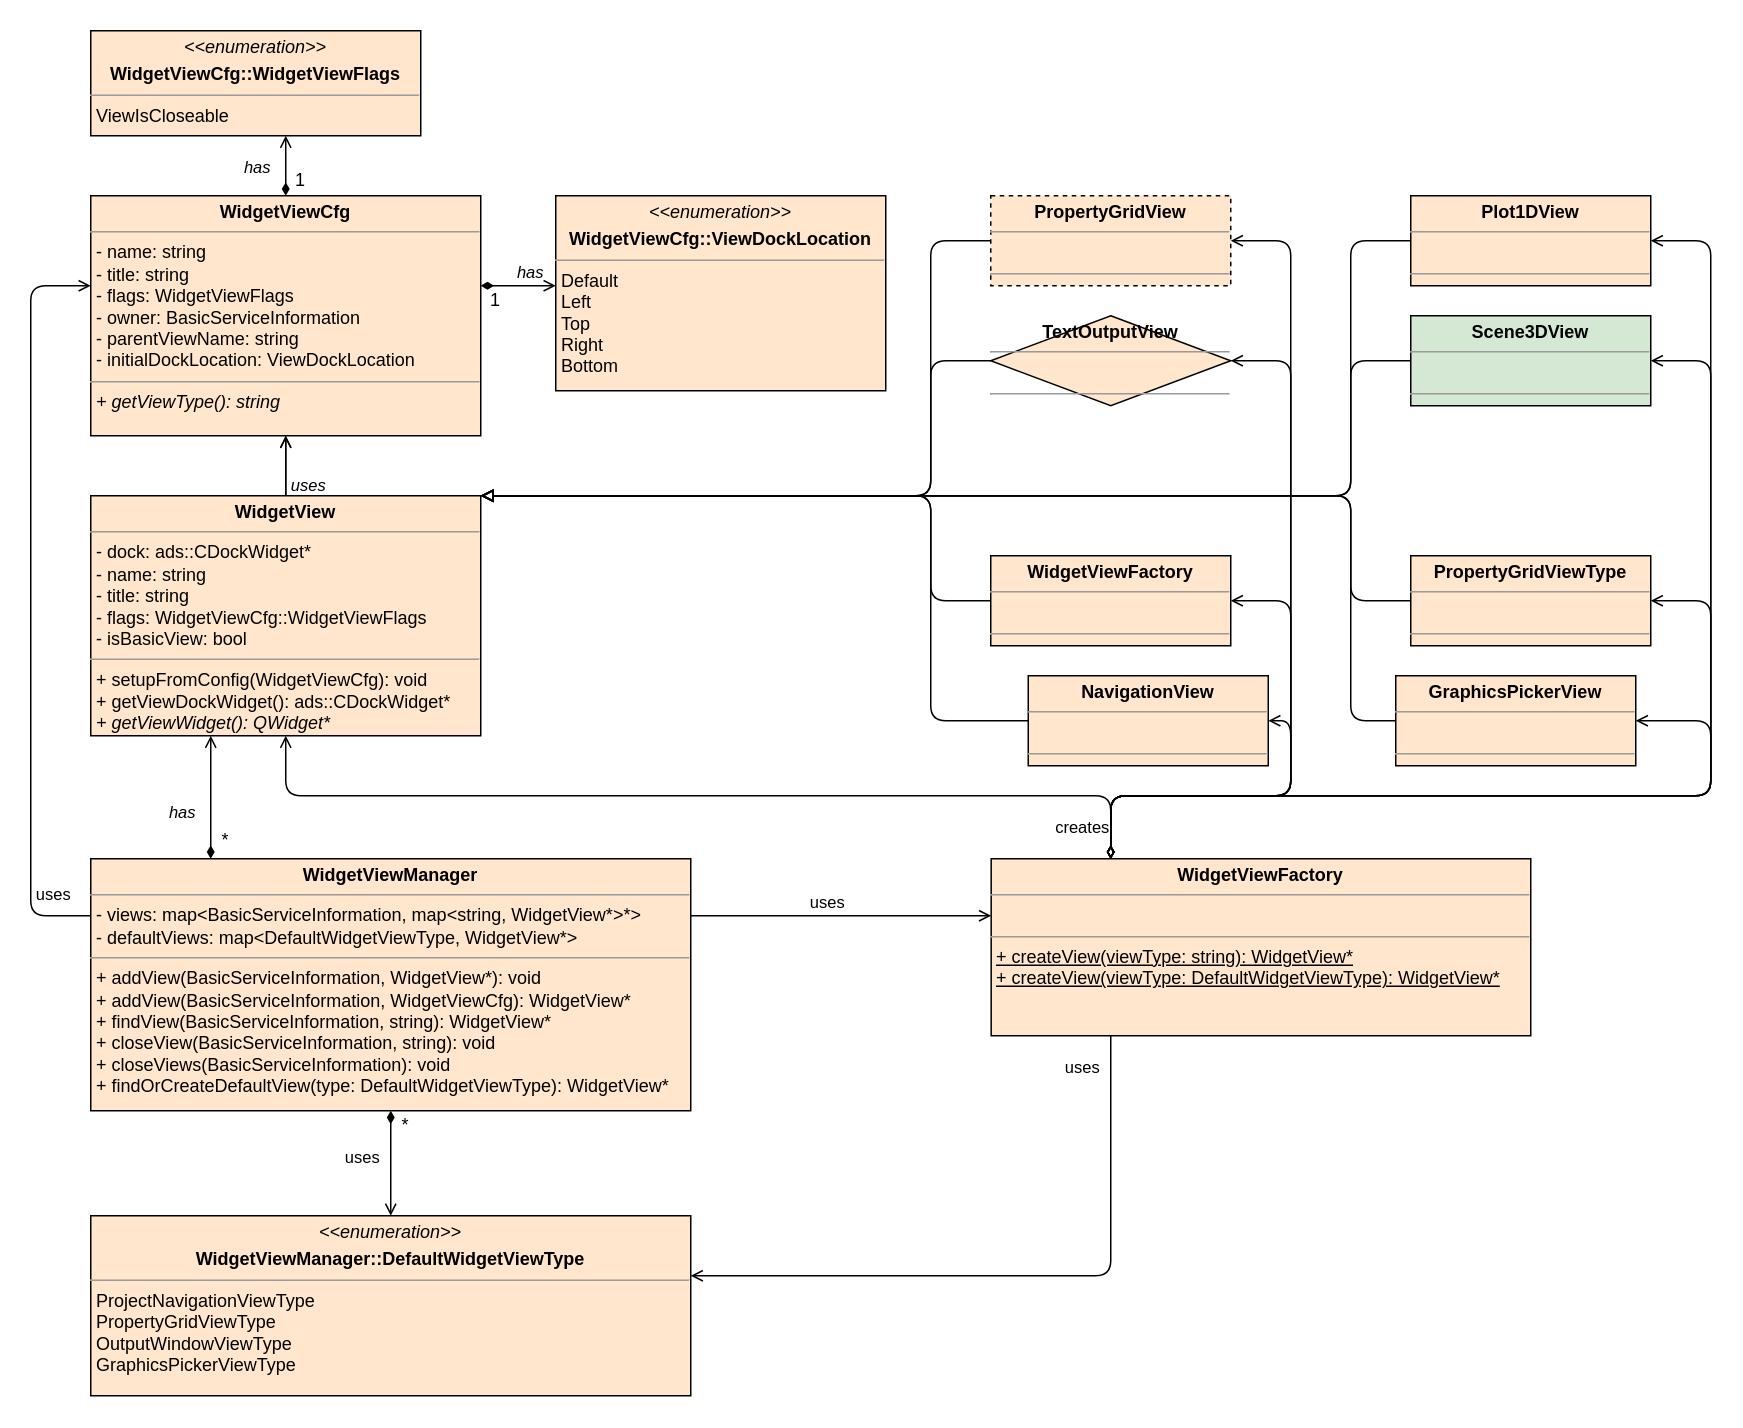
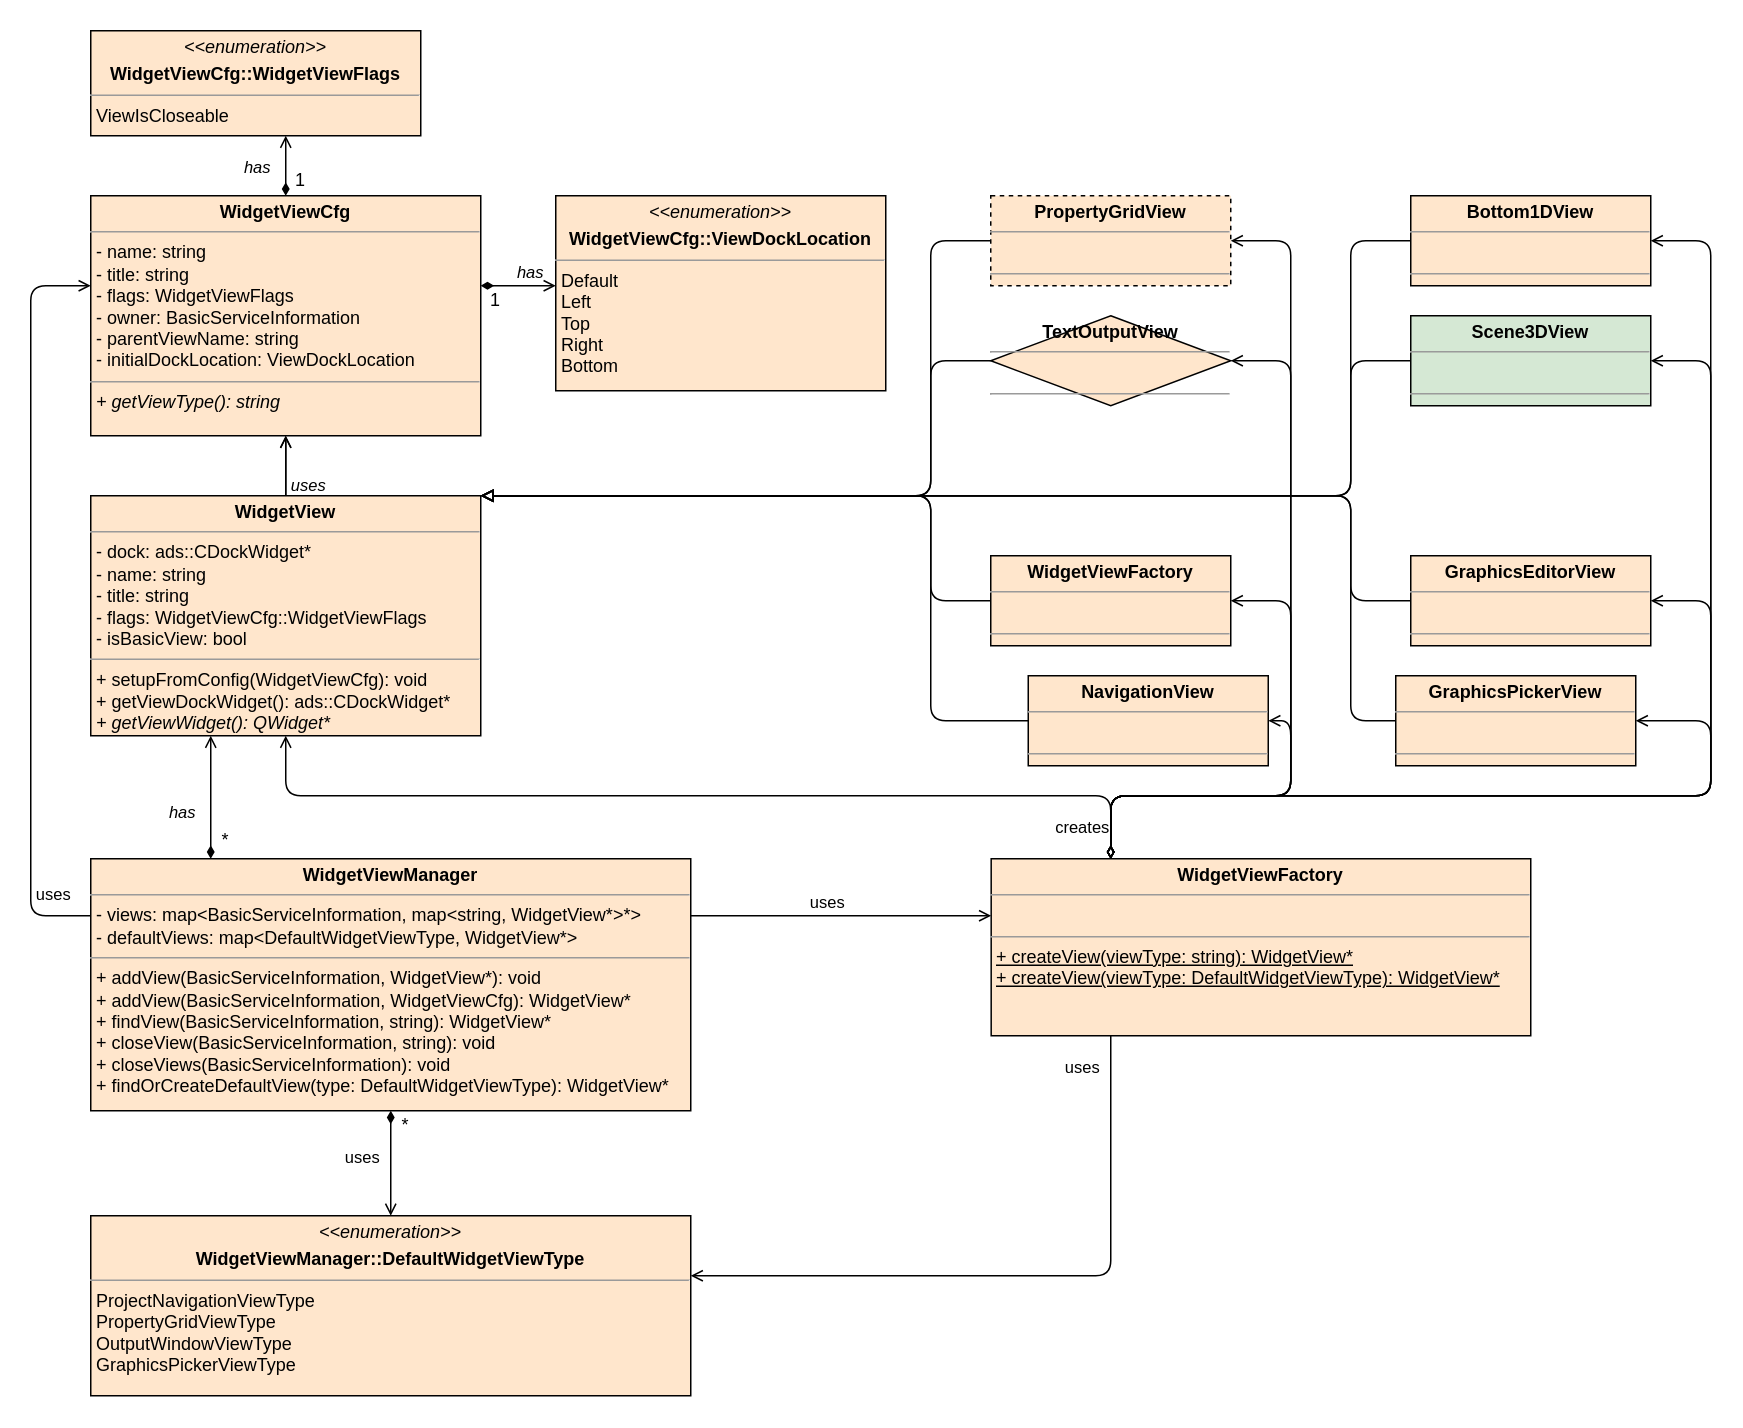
(1456, 207) -> (1469, 207)
(1507, 567) -> (1494, 567)
